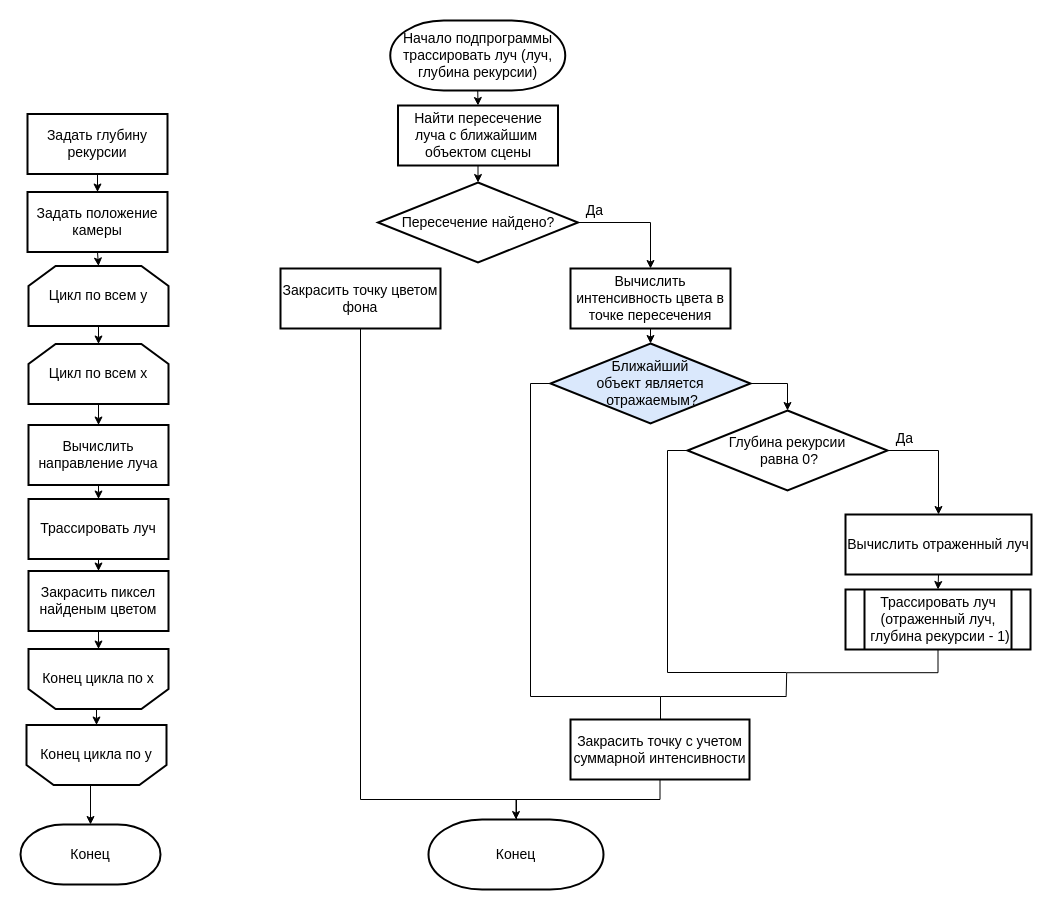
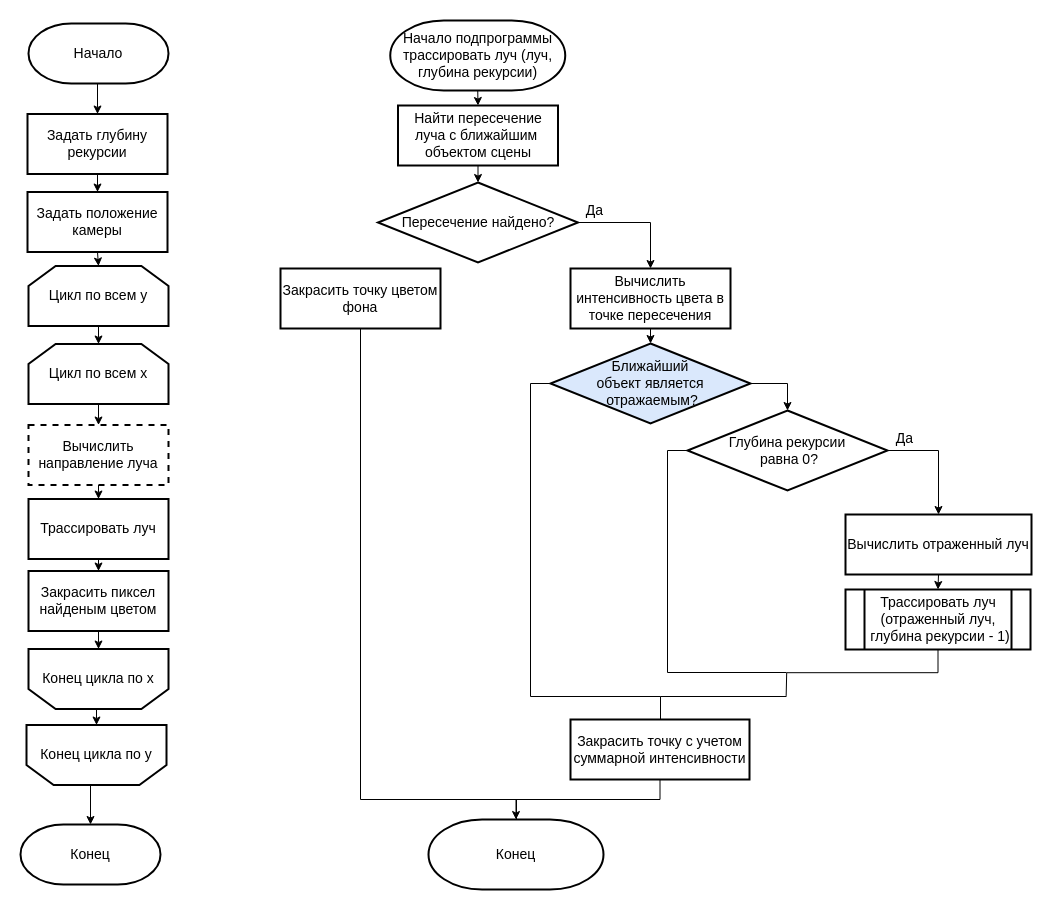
none -> (99, 53)
none -> (98, 95)
(99, 455) -> (99, 455)
